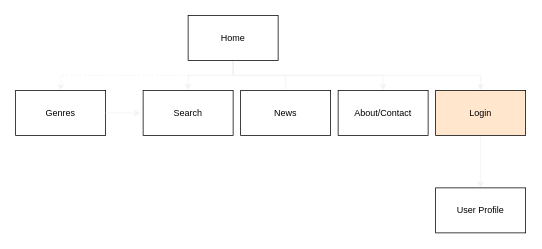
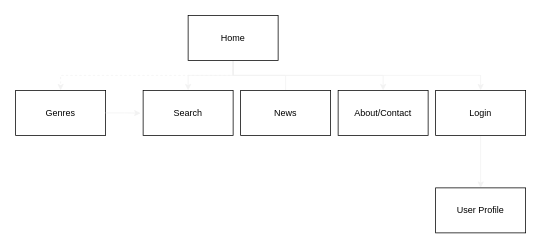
(480, 113) -> (480, 113)
